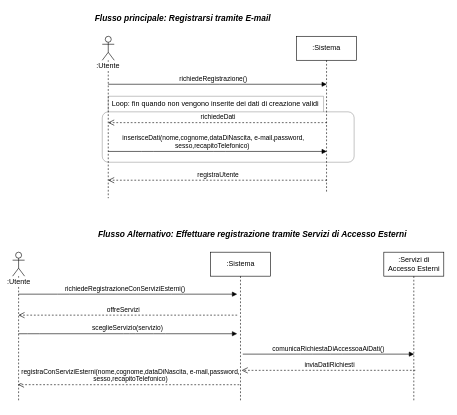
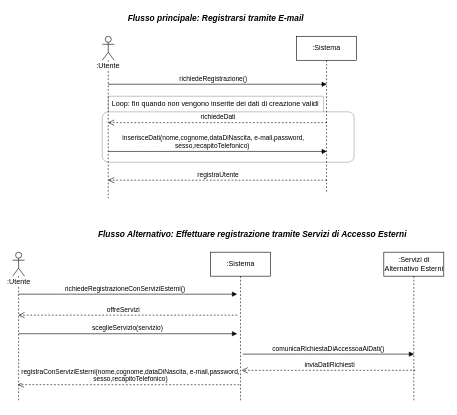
(183, 18) -> (216, 18)
(414, 264) -> (414, 264)
